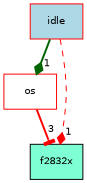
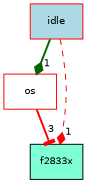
(57, 162) -> (57, 162)
